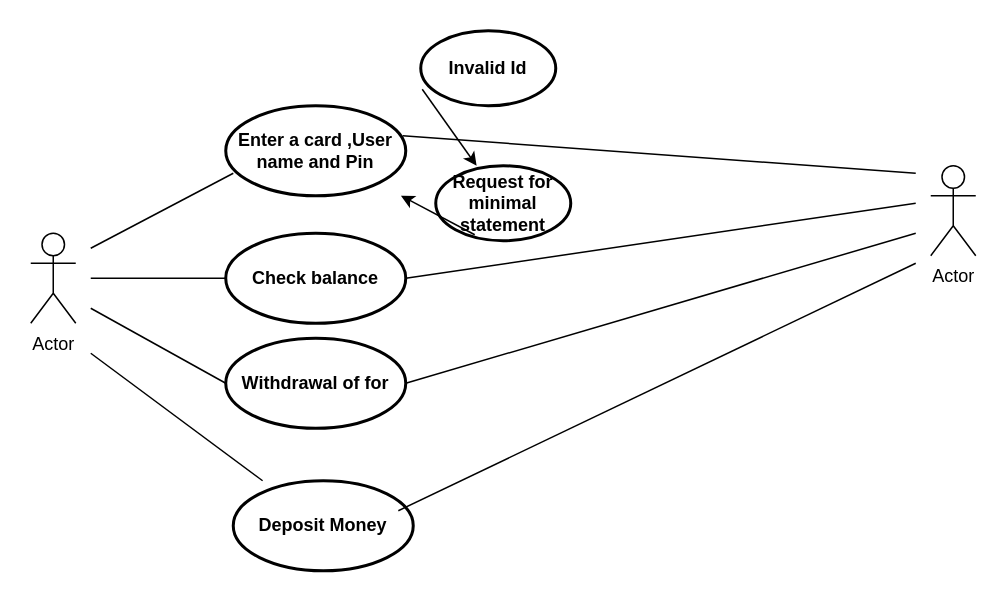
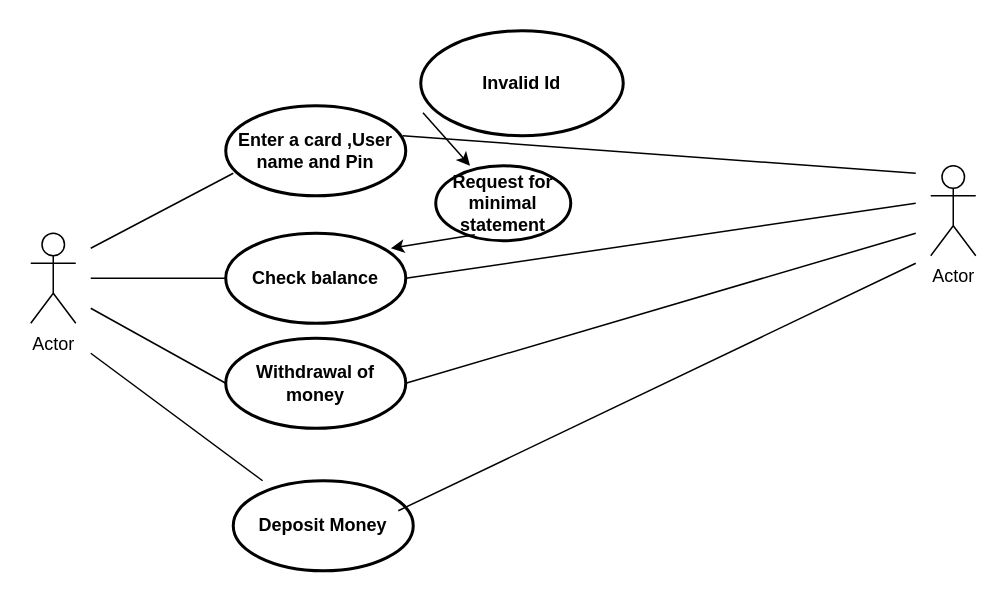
(488, 68) -> (522, 83)
(443, 218) -> (438, 241)
(316, 383) -> (316, 383)
